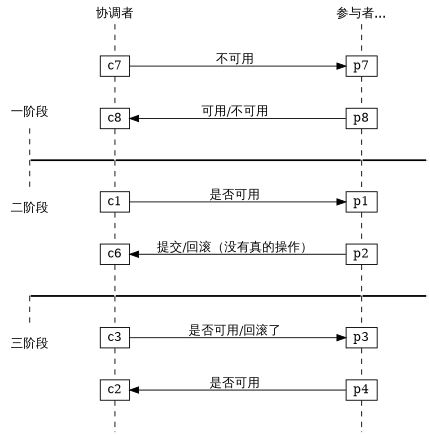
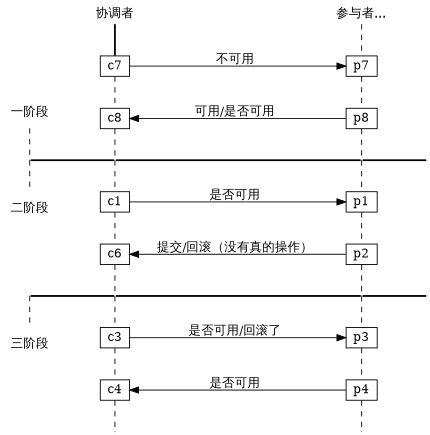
(115, 40) -> (115, 40)
(235, 112) -> (235, 112)
(115, 390) -> (115, 390)
